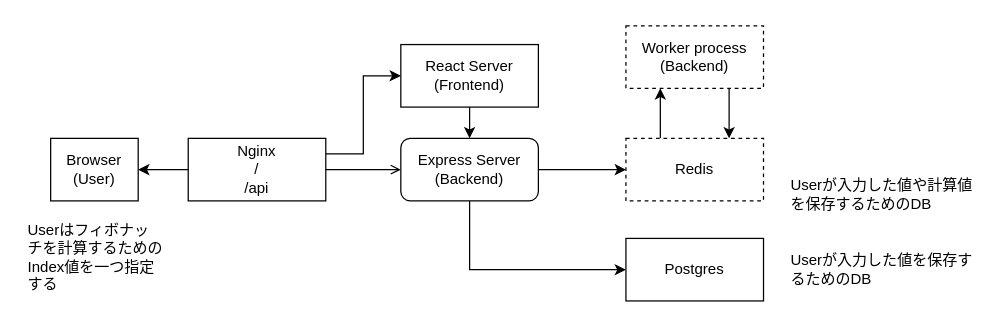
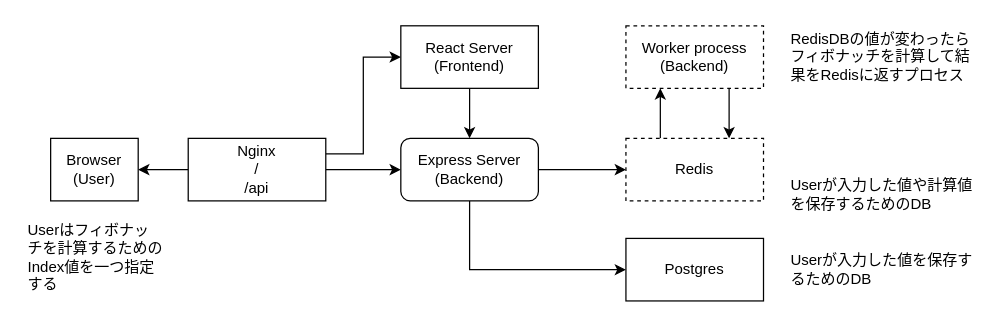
none -> (882, 57)
(469, 76) -> (469, 57)
(393, 169) -> (391, 169)
